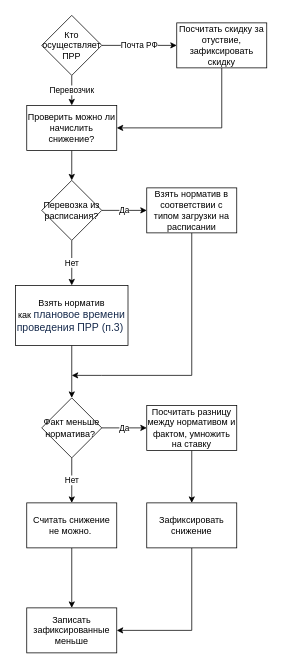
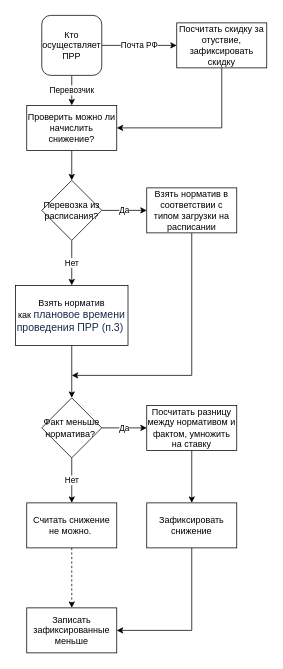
(72, 45) -> (72, 45)
(72, 575) -> (72, 575)
